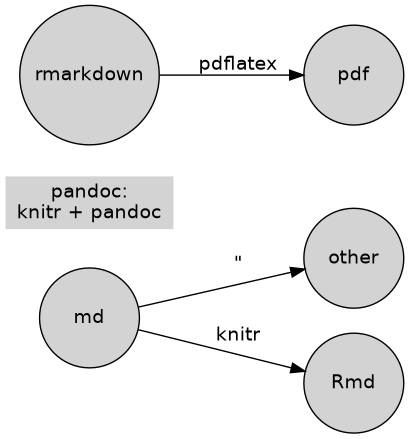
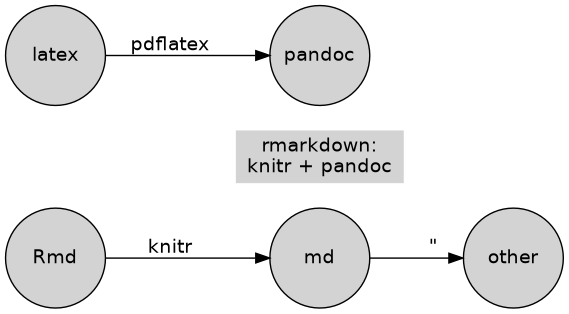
(89, 75) -> (56, 56)
(354, 75) -> (320, 56)
(89, 203) -> (320, 157)
(215, 349) -> (180, 258)
